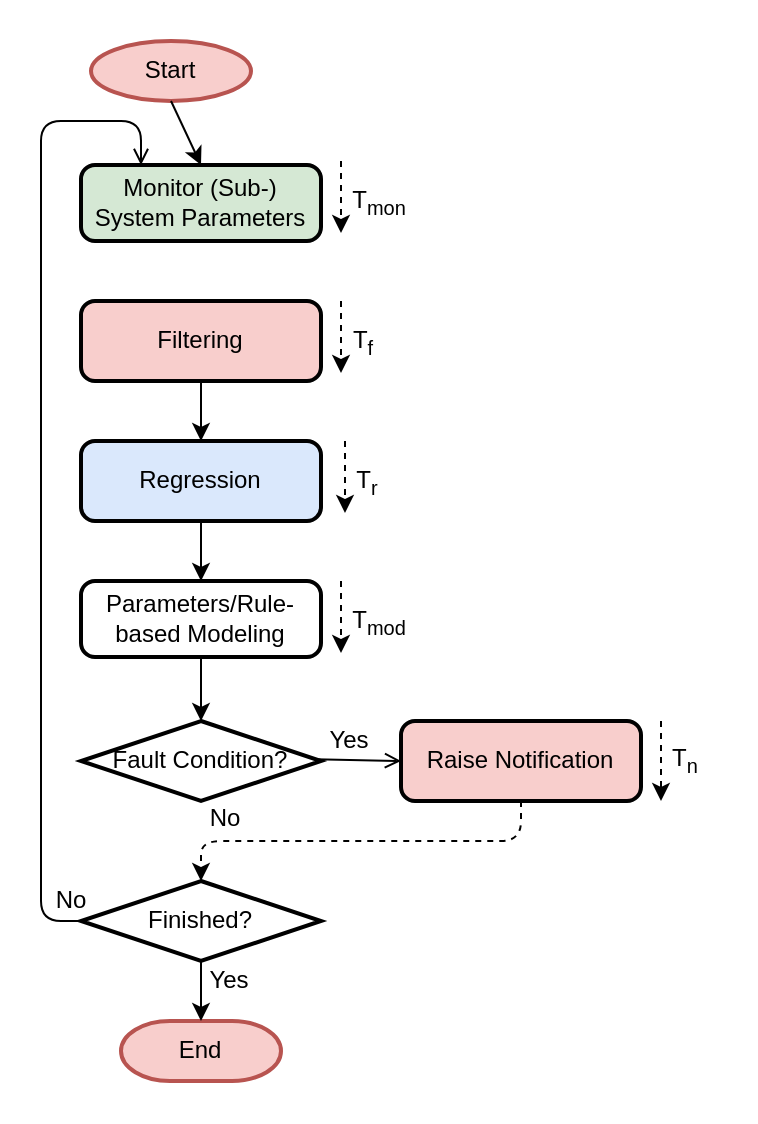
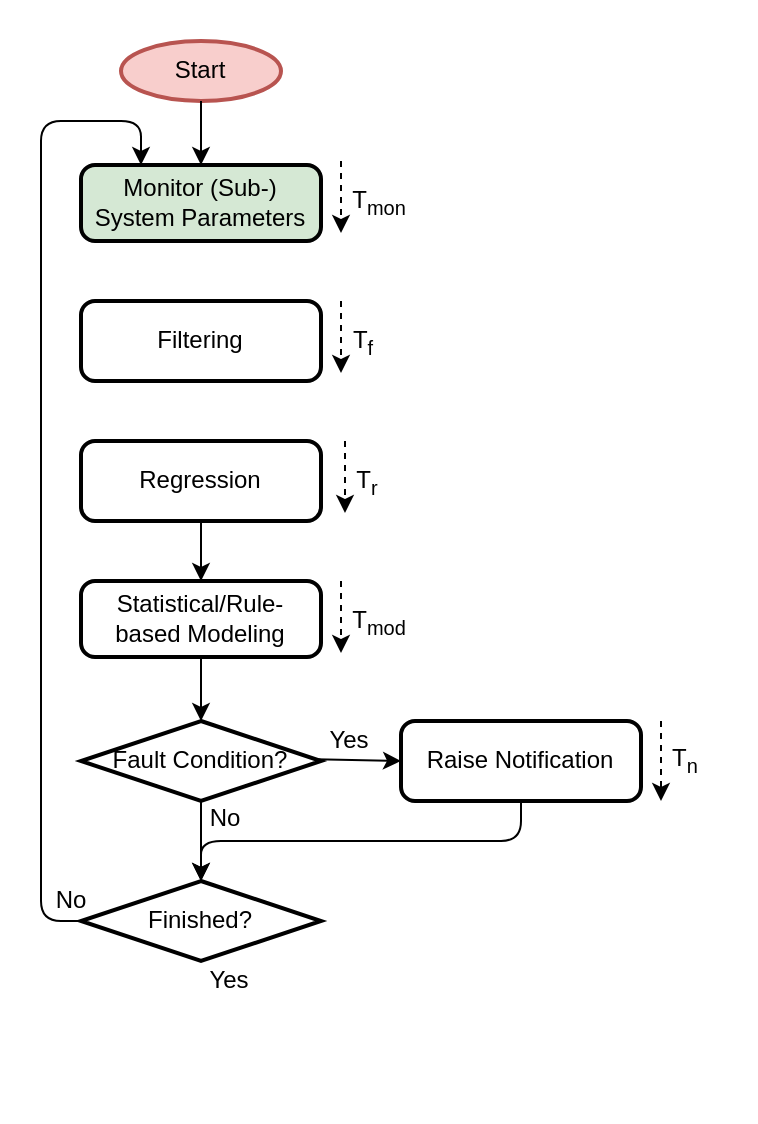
(171, 71) -> (201, 71)
(141, 153) -> (141, 150)
(201, 341) -> (201, 341)
(201, 404) -> none
(201, 481) -> (201, 481)
(201, 619) -> (201, 619)
(389, 761) -> (386, 761)
(521, 761) -> (521, 761)
none -> (201, 823)
(375, 841) -> (375, 841)
(201, 984) -> none
(201, 1051) -> none
